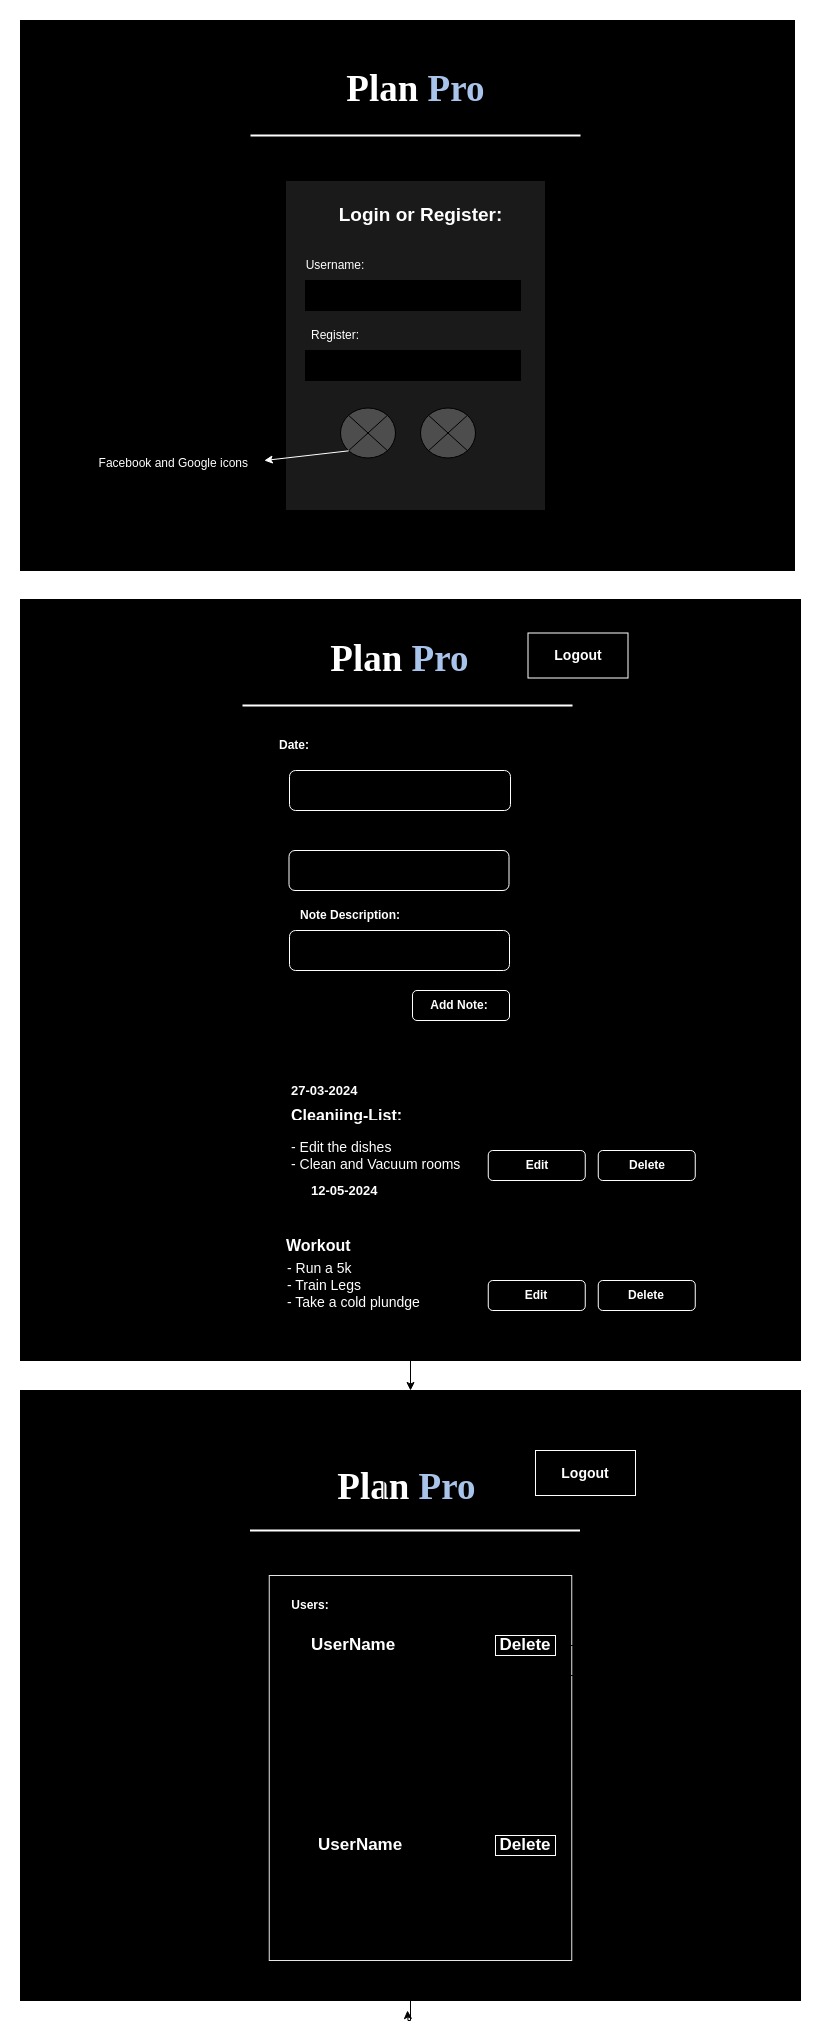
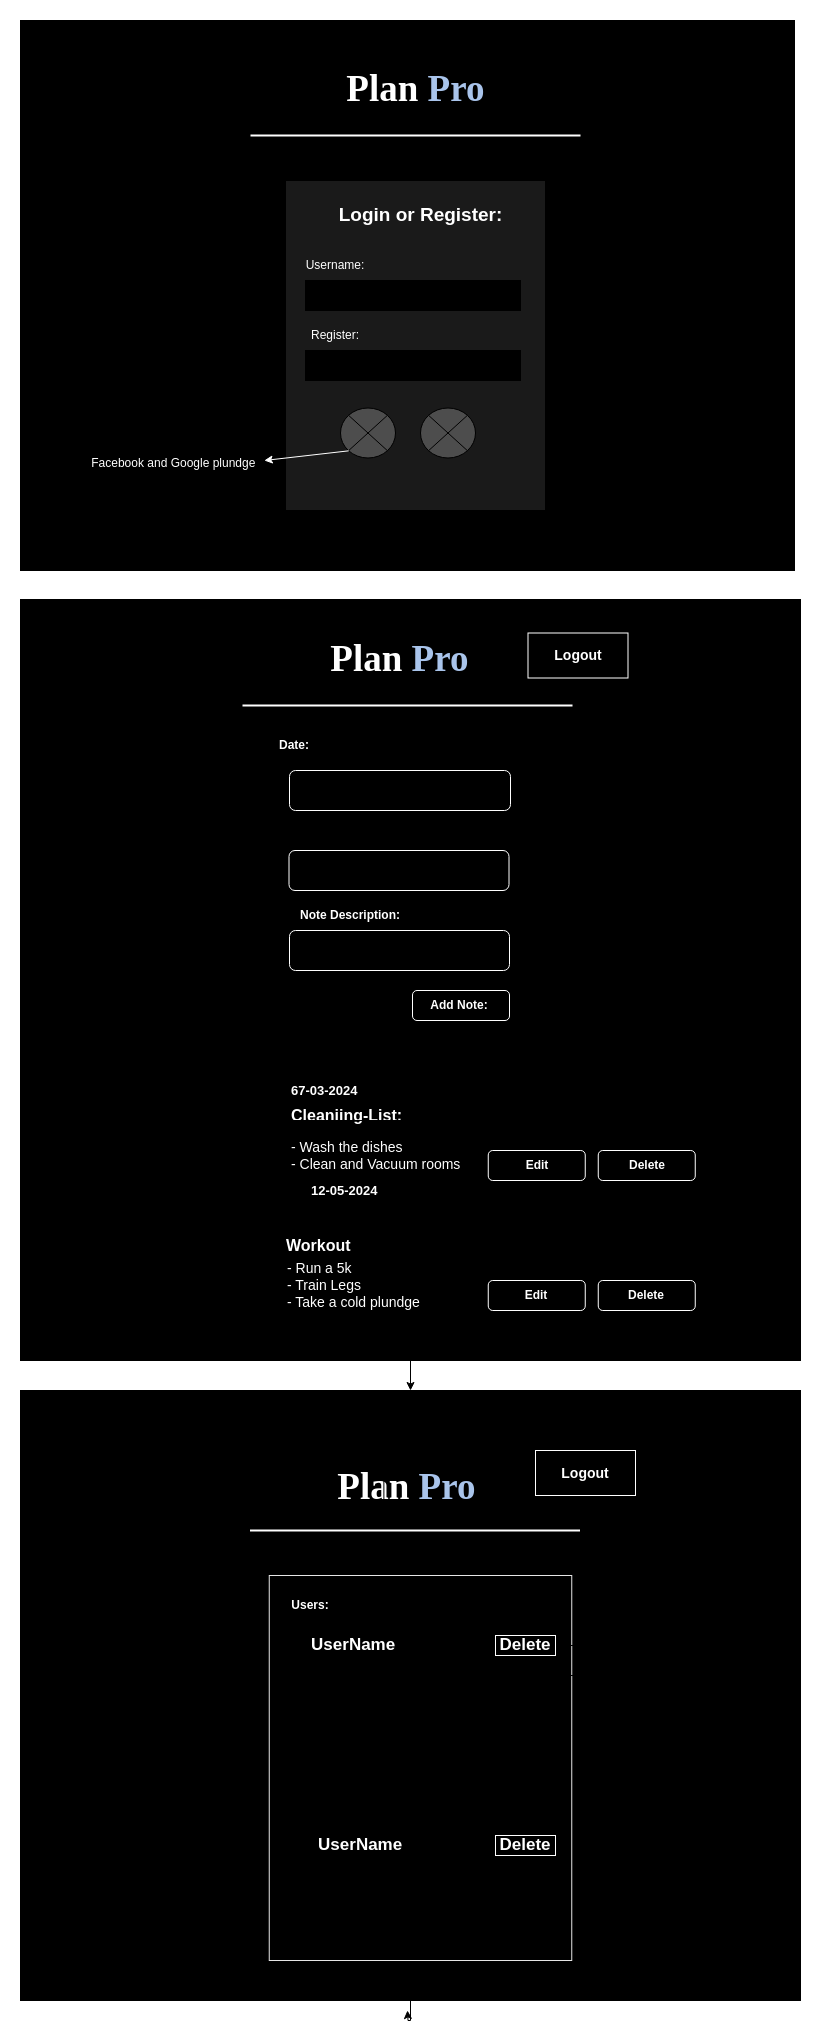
(176, 464) -> (176, 464)
(325, 1091) -> (325, 1091)
(376, 1156) -> (376, 1156)
